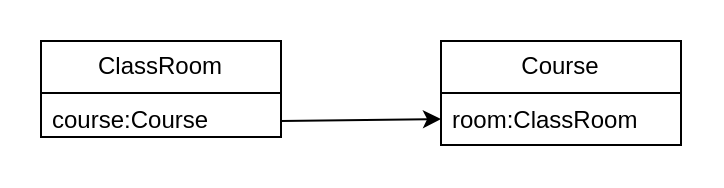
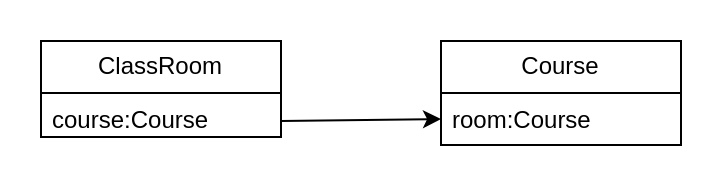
(541, 121) -> (524, 121)
